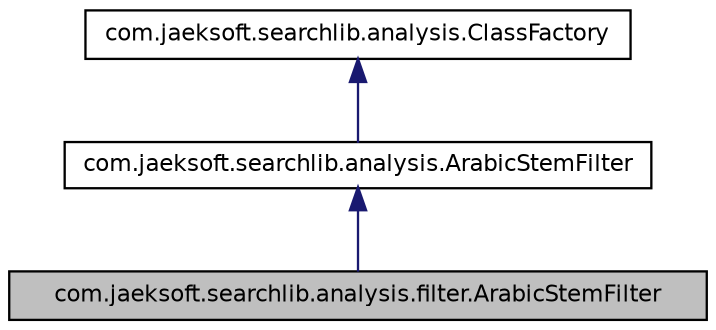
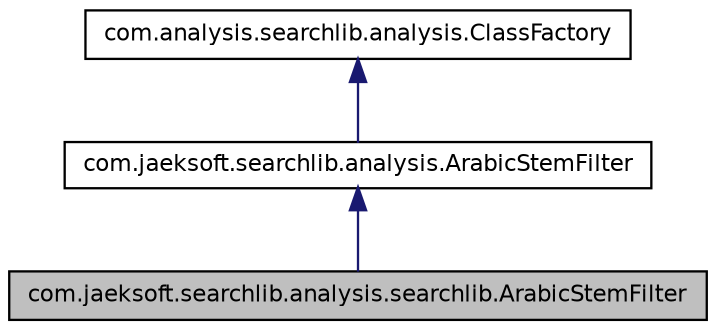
(358, 35) -> (358, 35)
(358, 296) -> (358, 296)
